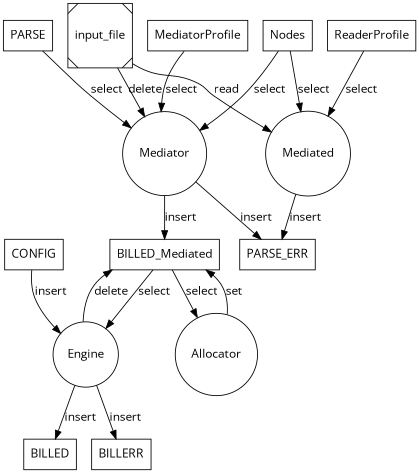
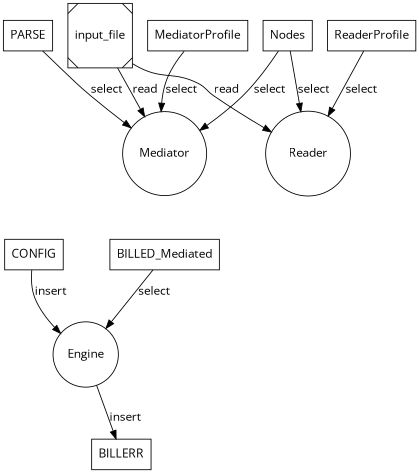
(145, 90) -> (145, 90)
(308, 154) -> (308, 154)
(165, 213) -> none
(277, 255) -> none
(88, 295) -> none
(216, 354) -> none
(50, 454) -> none
